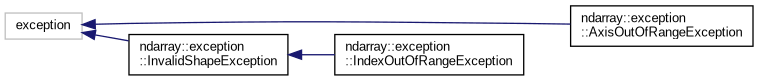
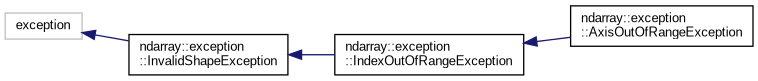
(333, 22) -> (554, 39)
